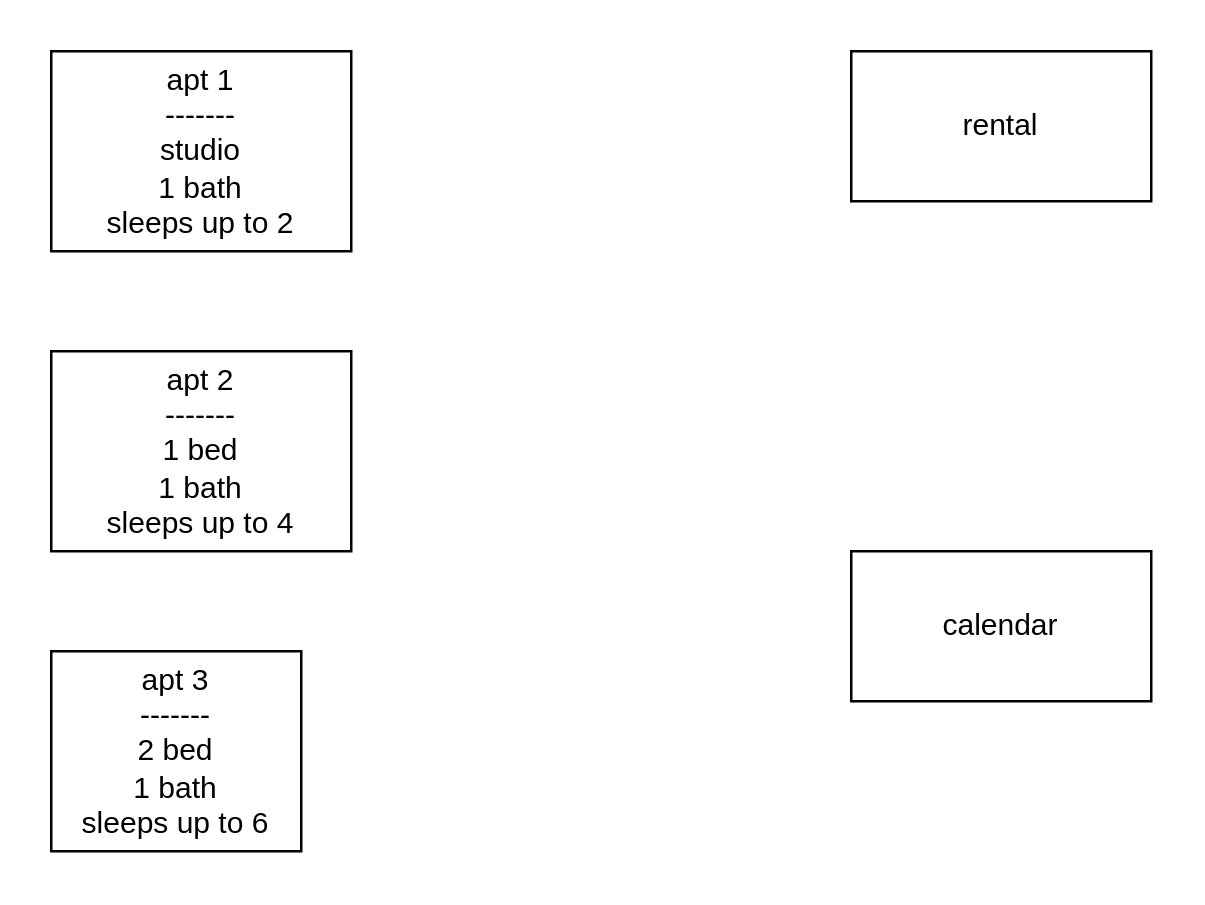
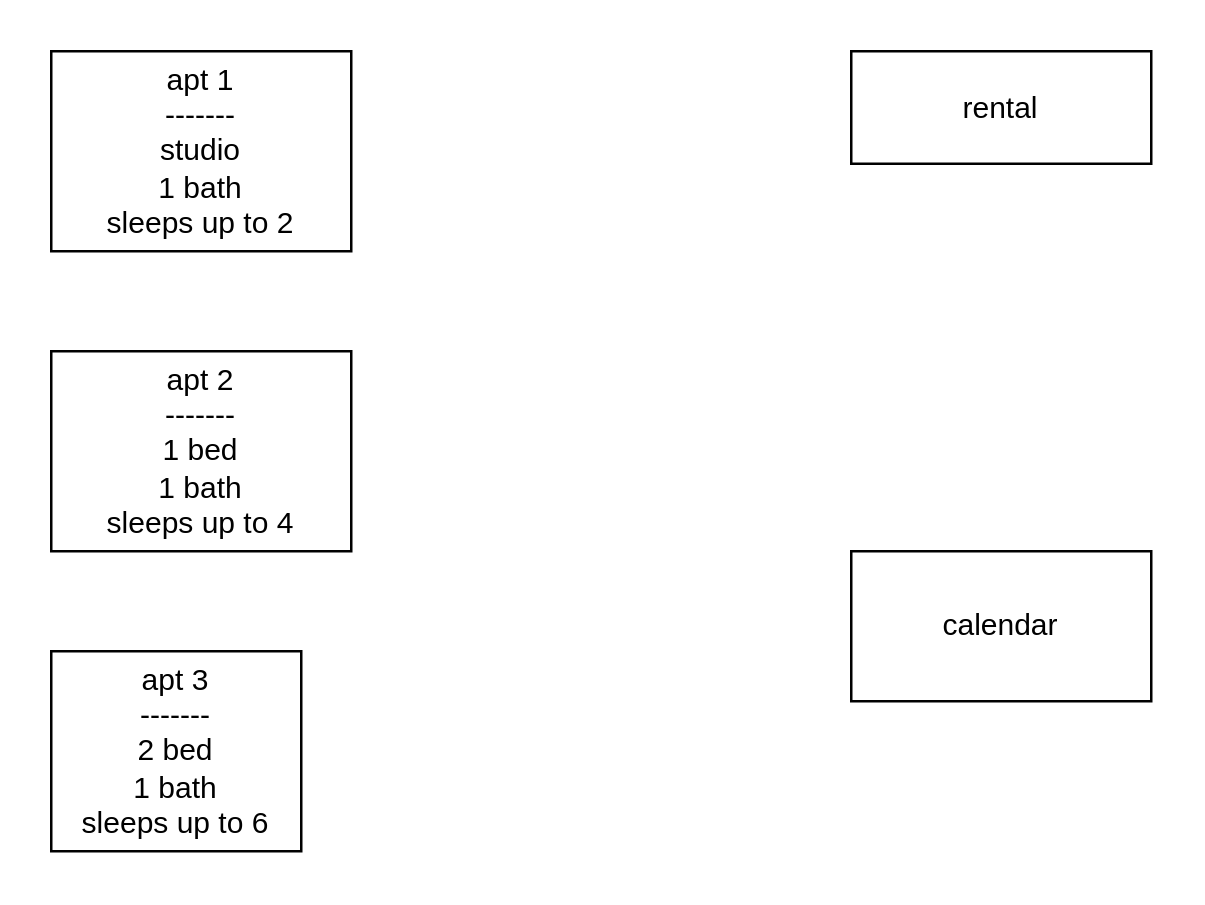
(1001, 126) -> (1001, 108)
